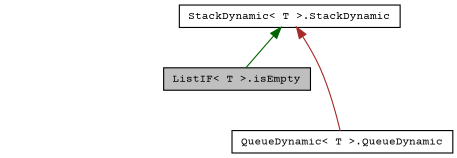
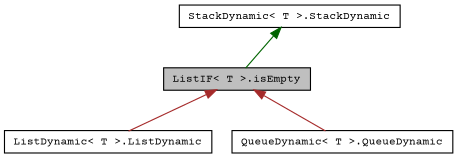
(326, 82) -> (295, 113)
none -> (108, 142)
